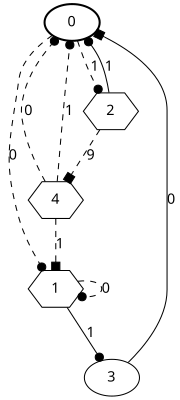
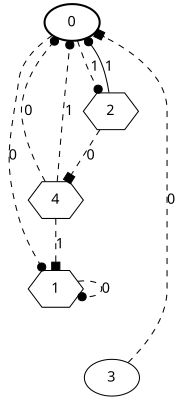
(91, 156) -> (91, 156)
(167, 192) -> (167, 192)
(82, 330) -> none
